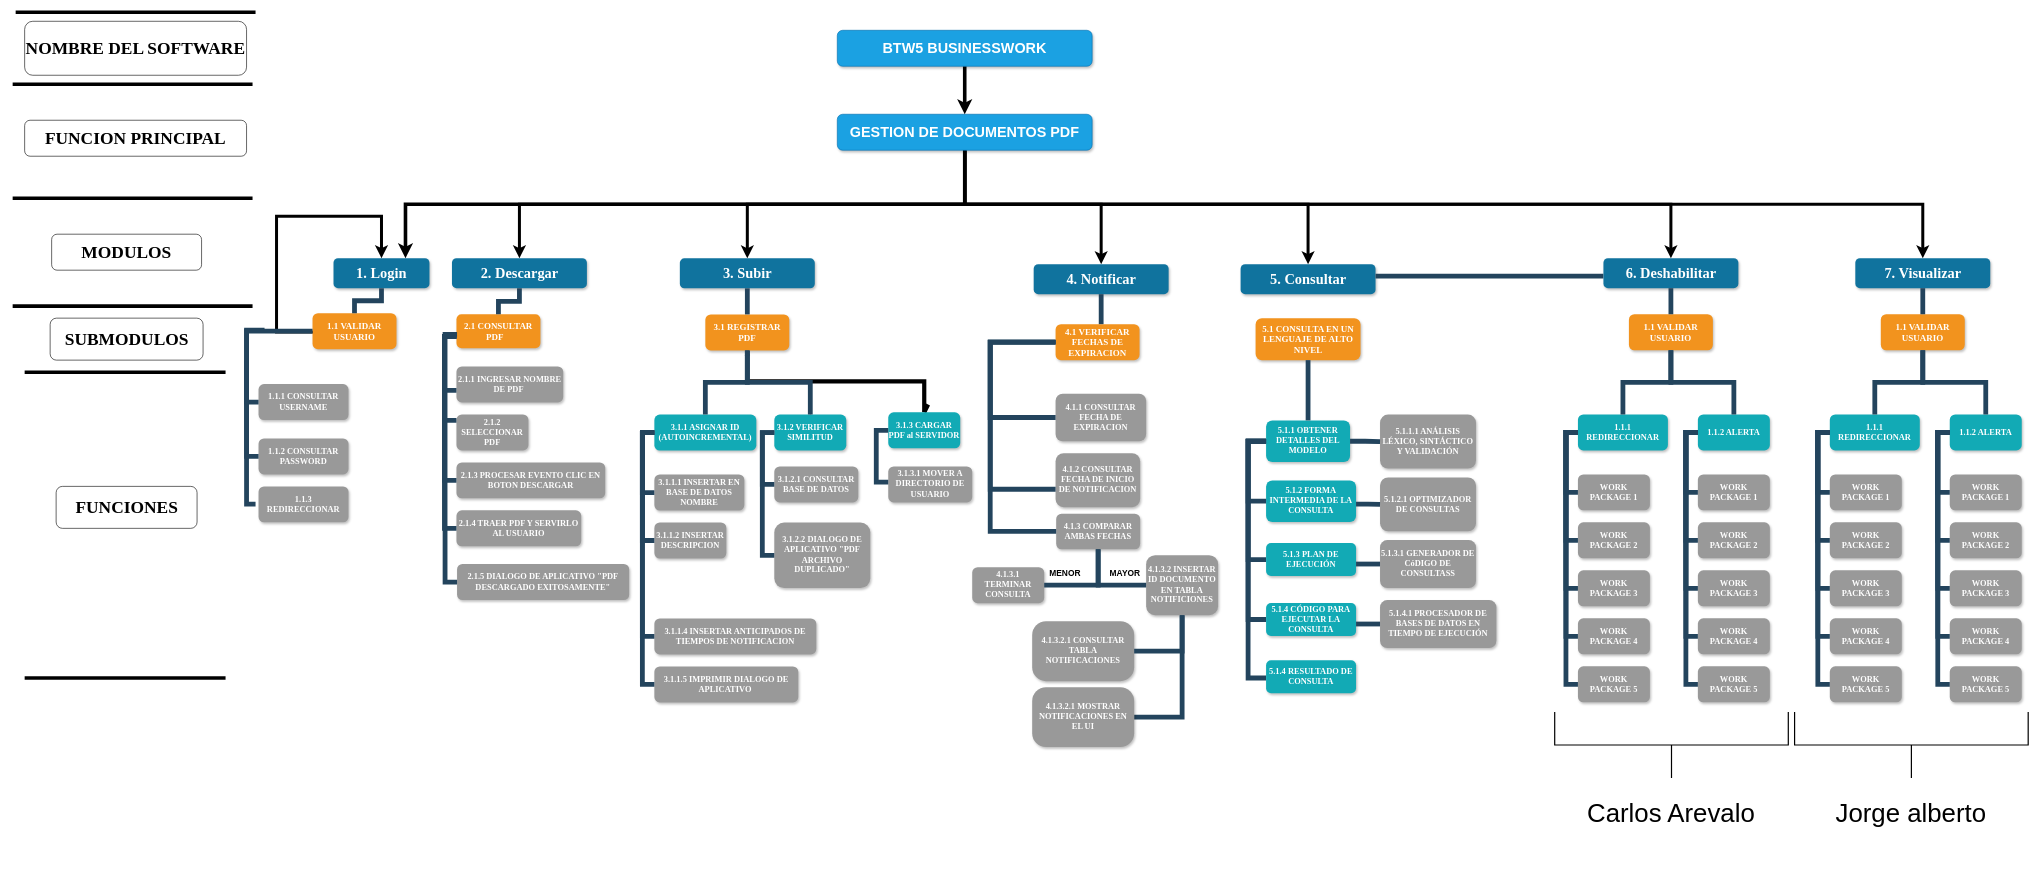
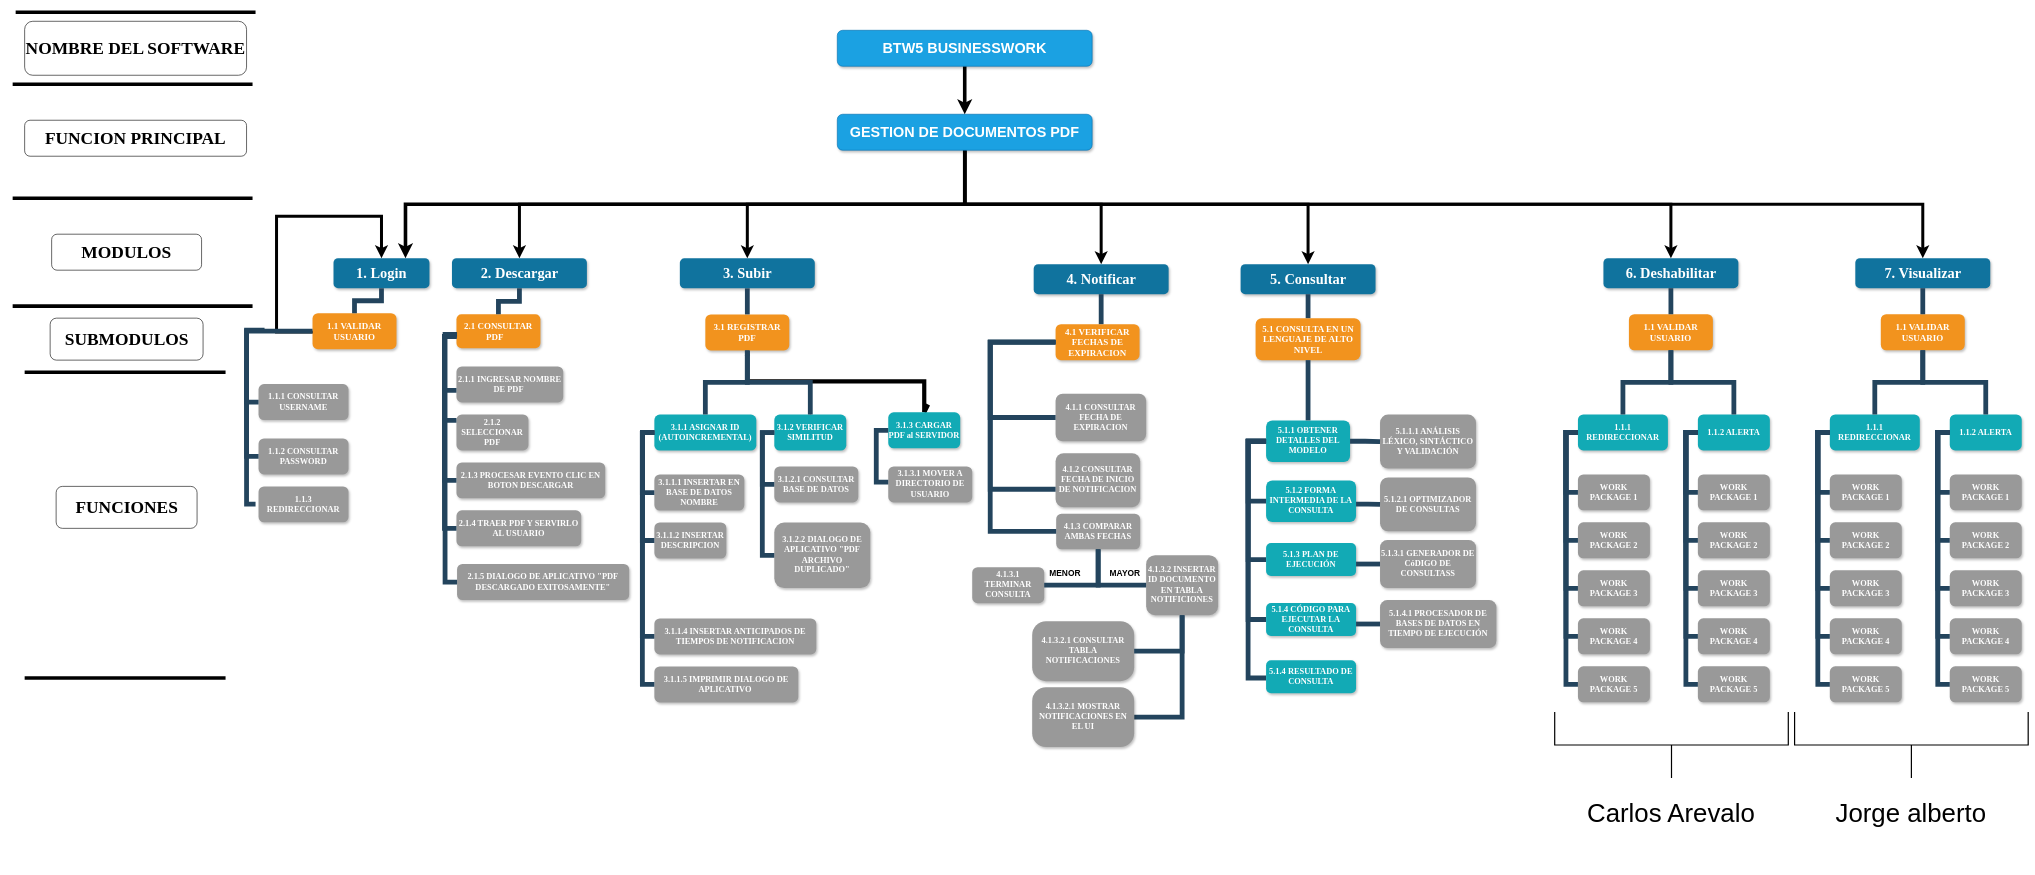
(1490, 276) -> (1308, 306)
